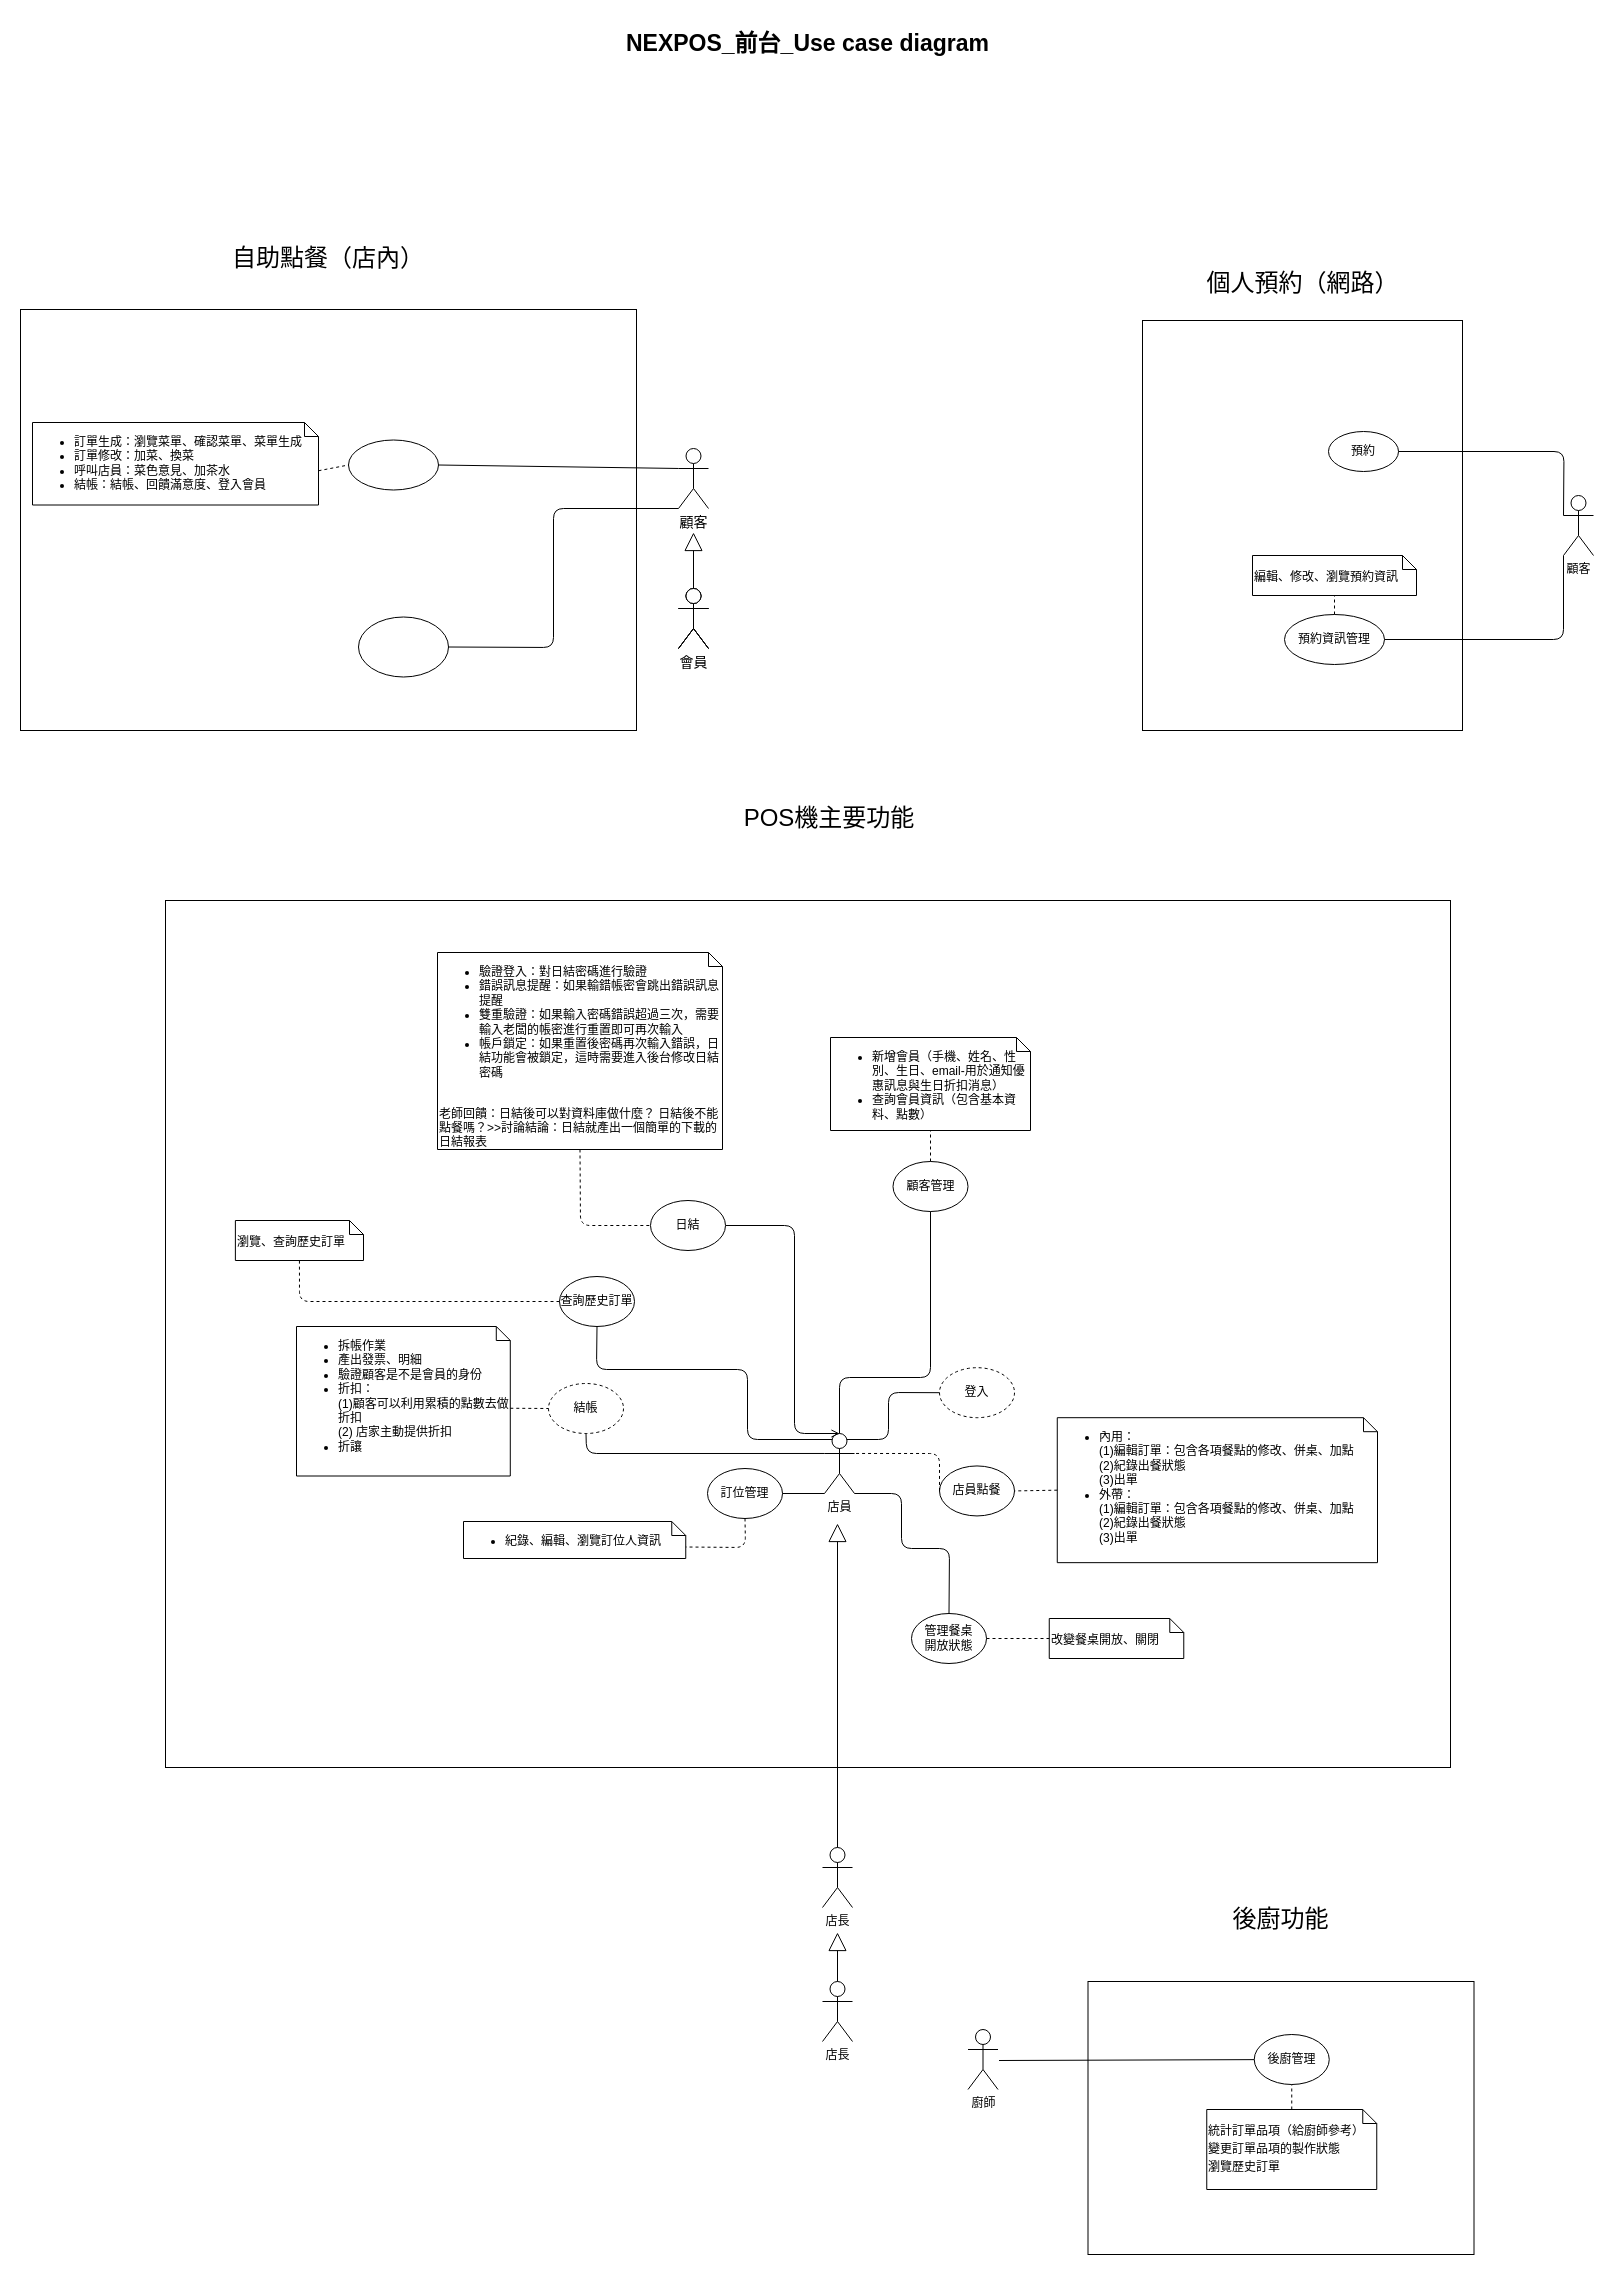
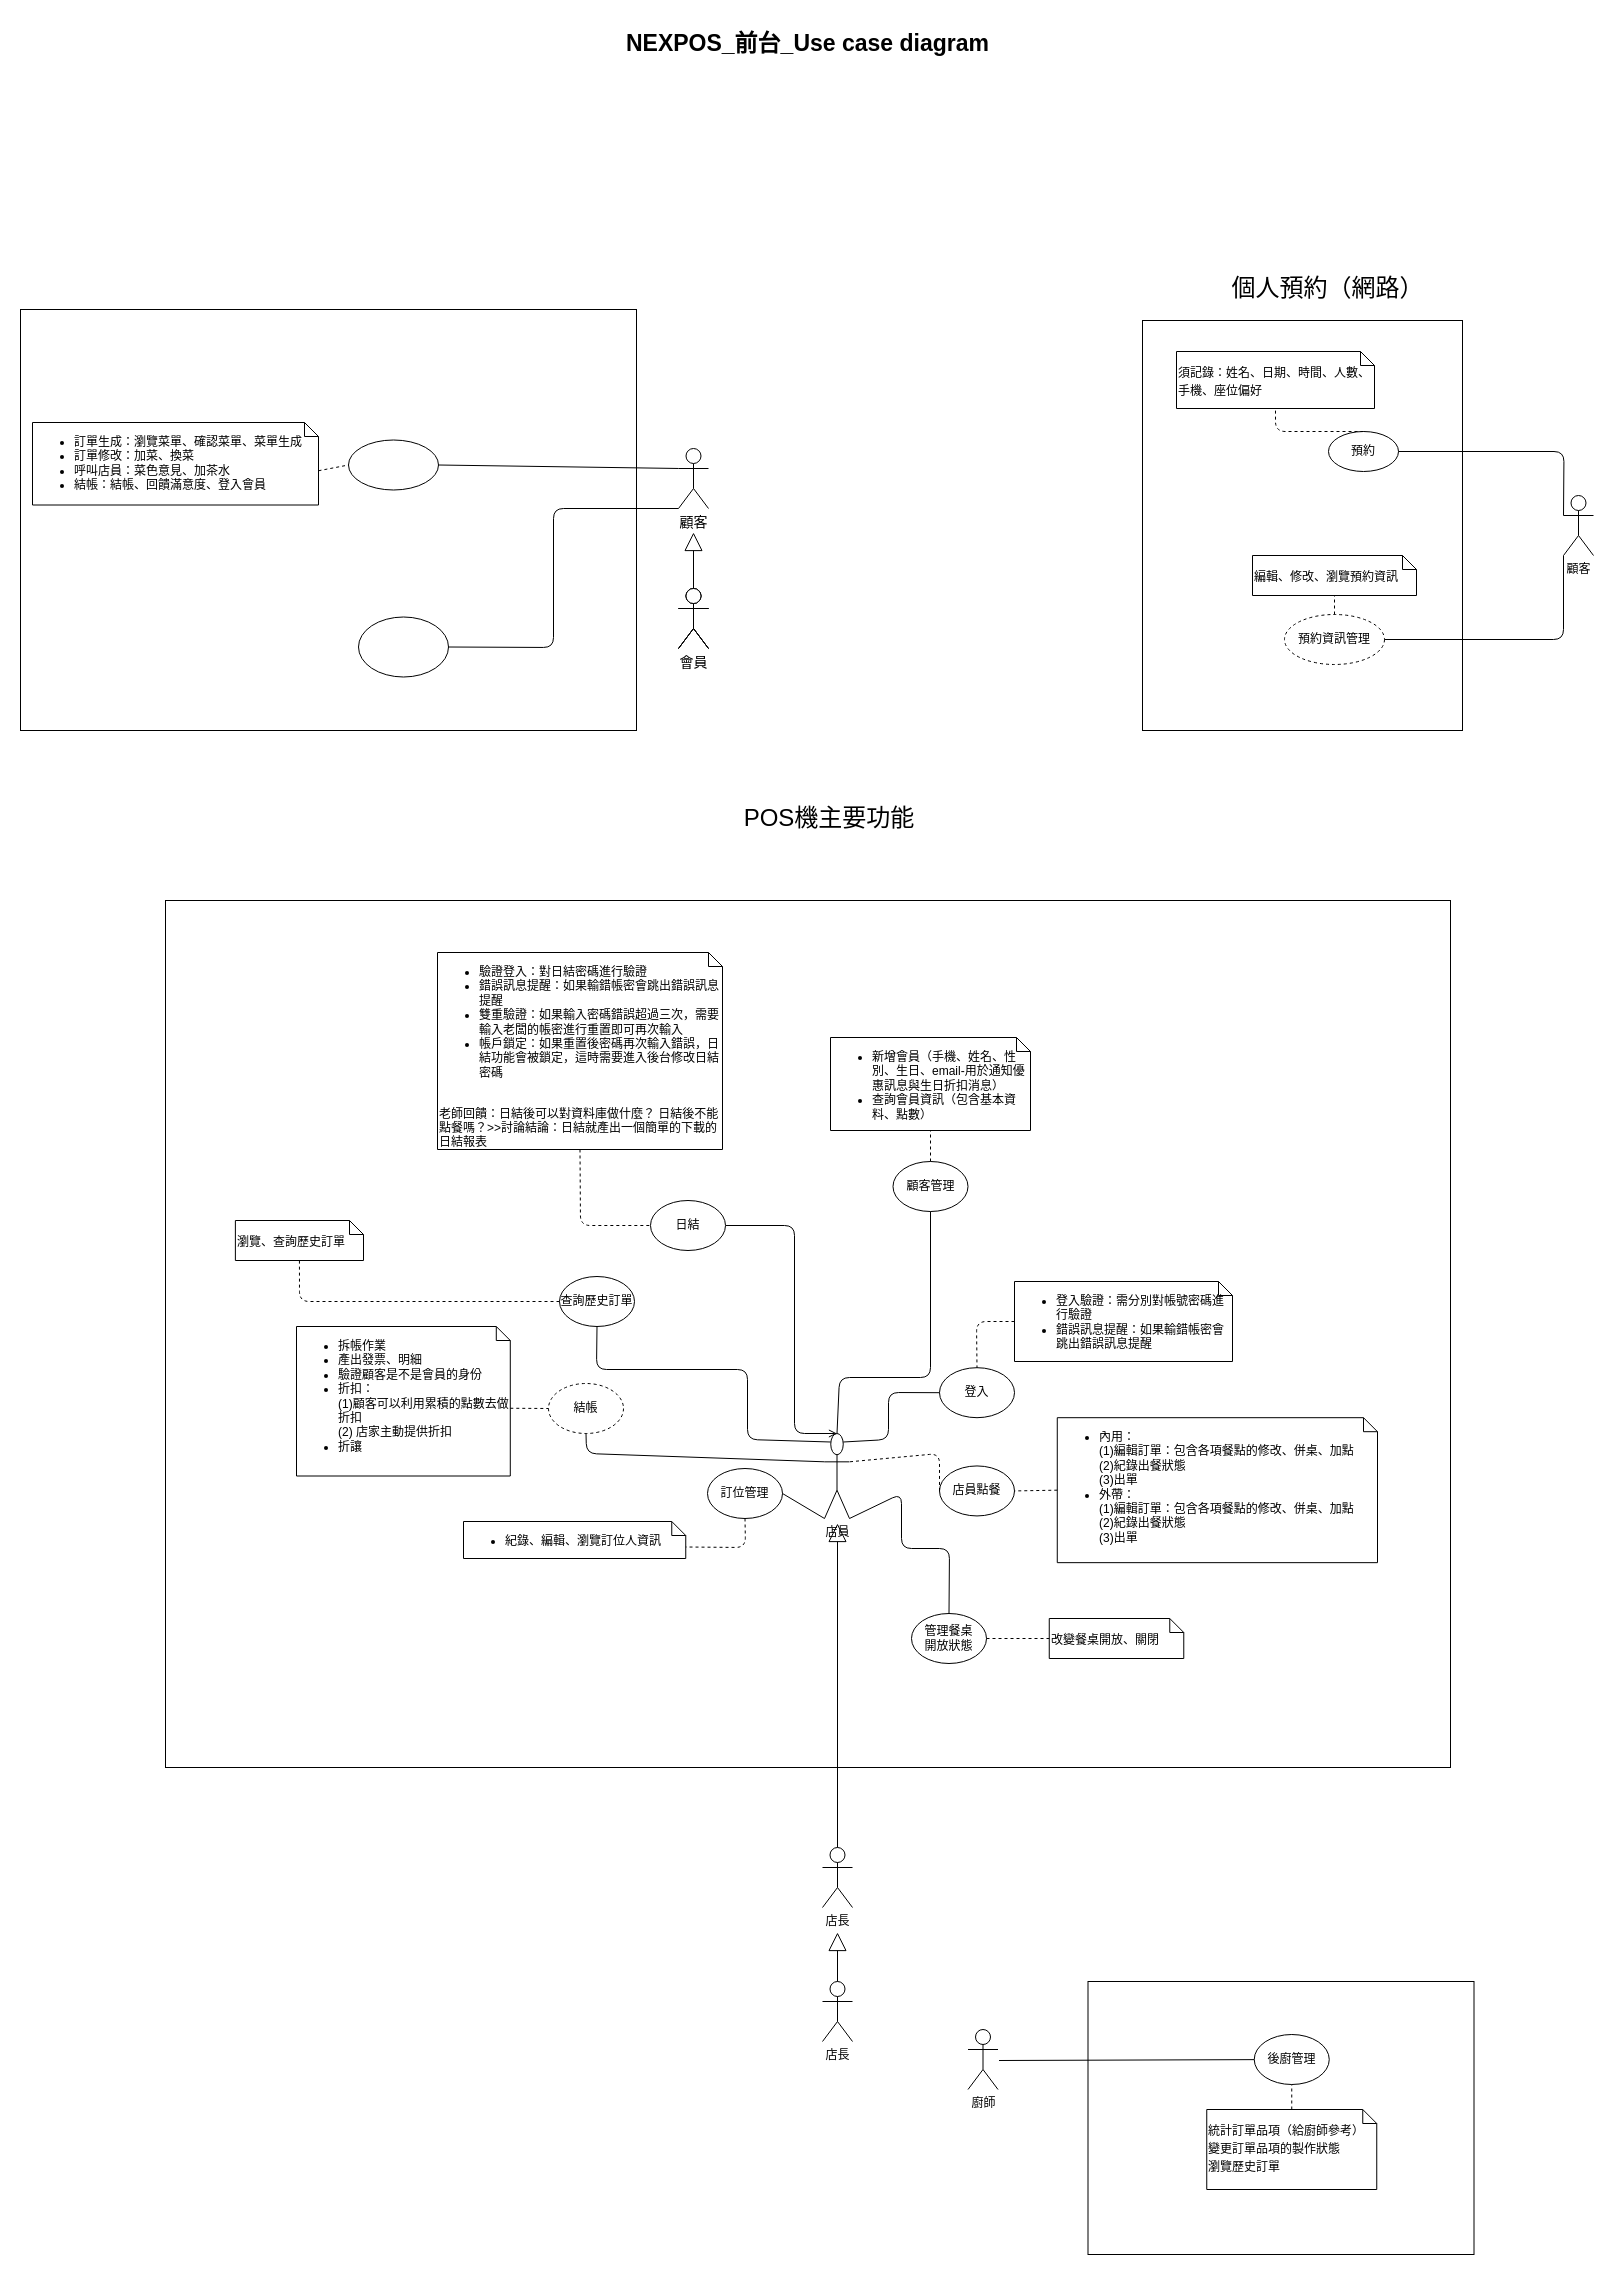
(329, 259) -> none
(1303, 284) -> (1328, 289)
none -> (1276, 380)
none -> (1310, 432)
(1335, 639) -> (1335, 639)
none -> (1124, 1322)
none -> (977, 1330)
(977, 1393) -> (977, 1393)
(840, 1464) -> (837, 1476)
(1281, 1920) -> none
